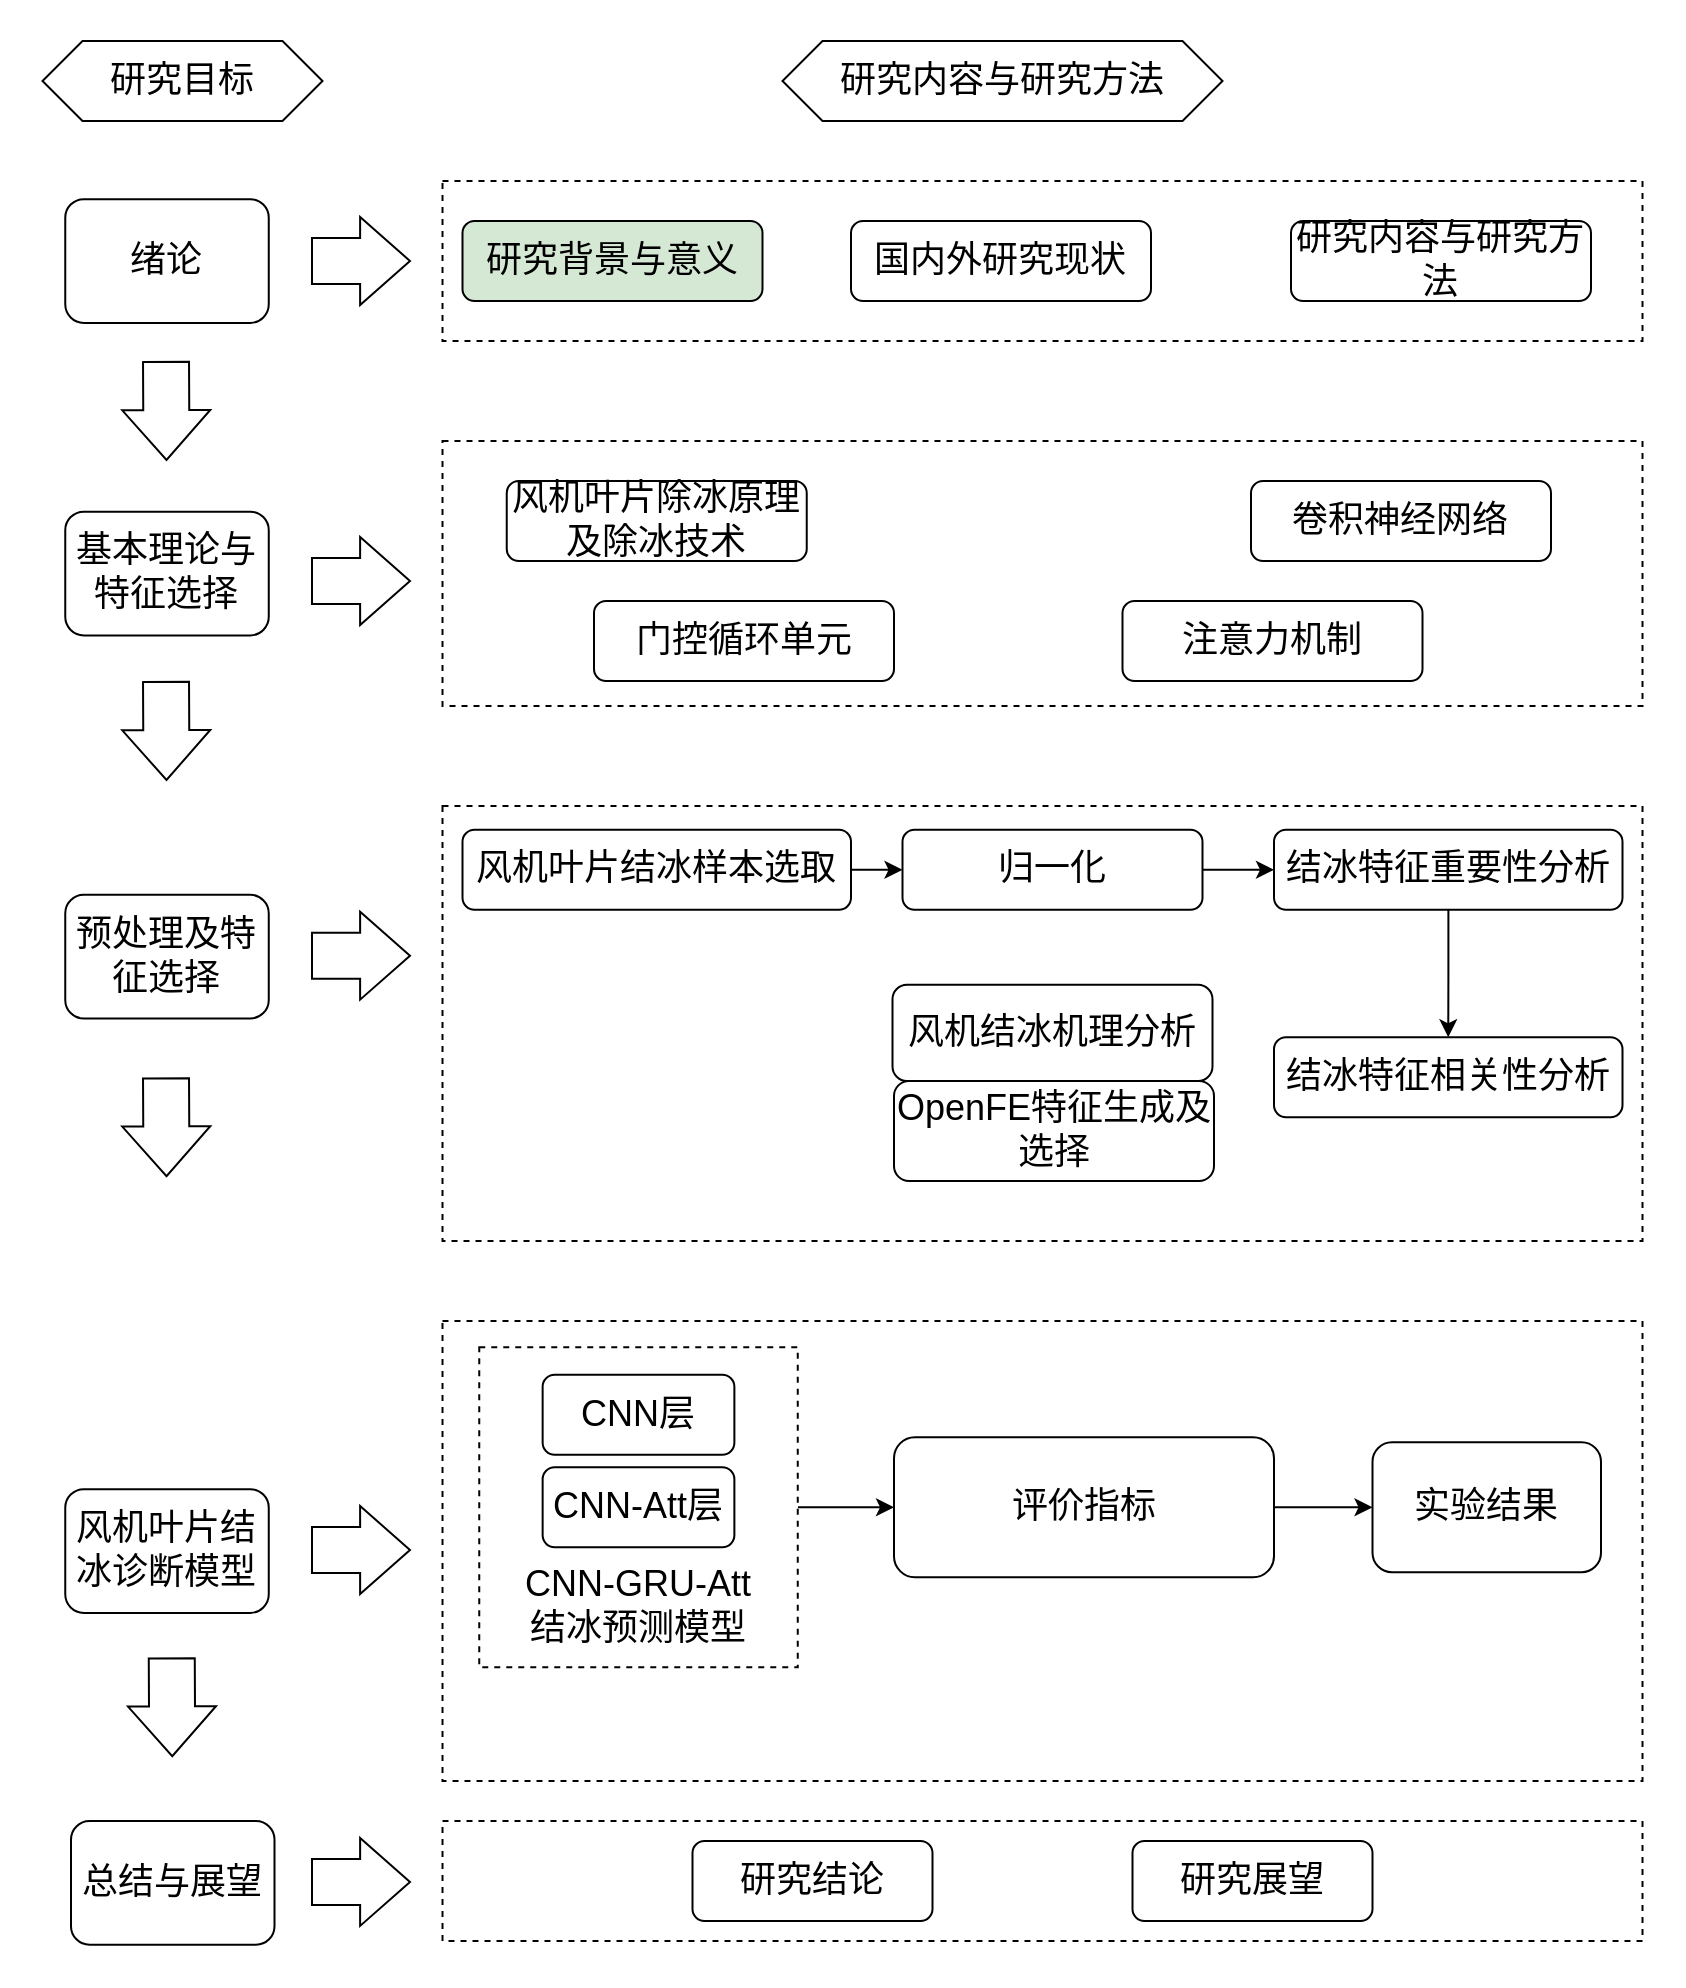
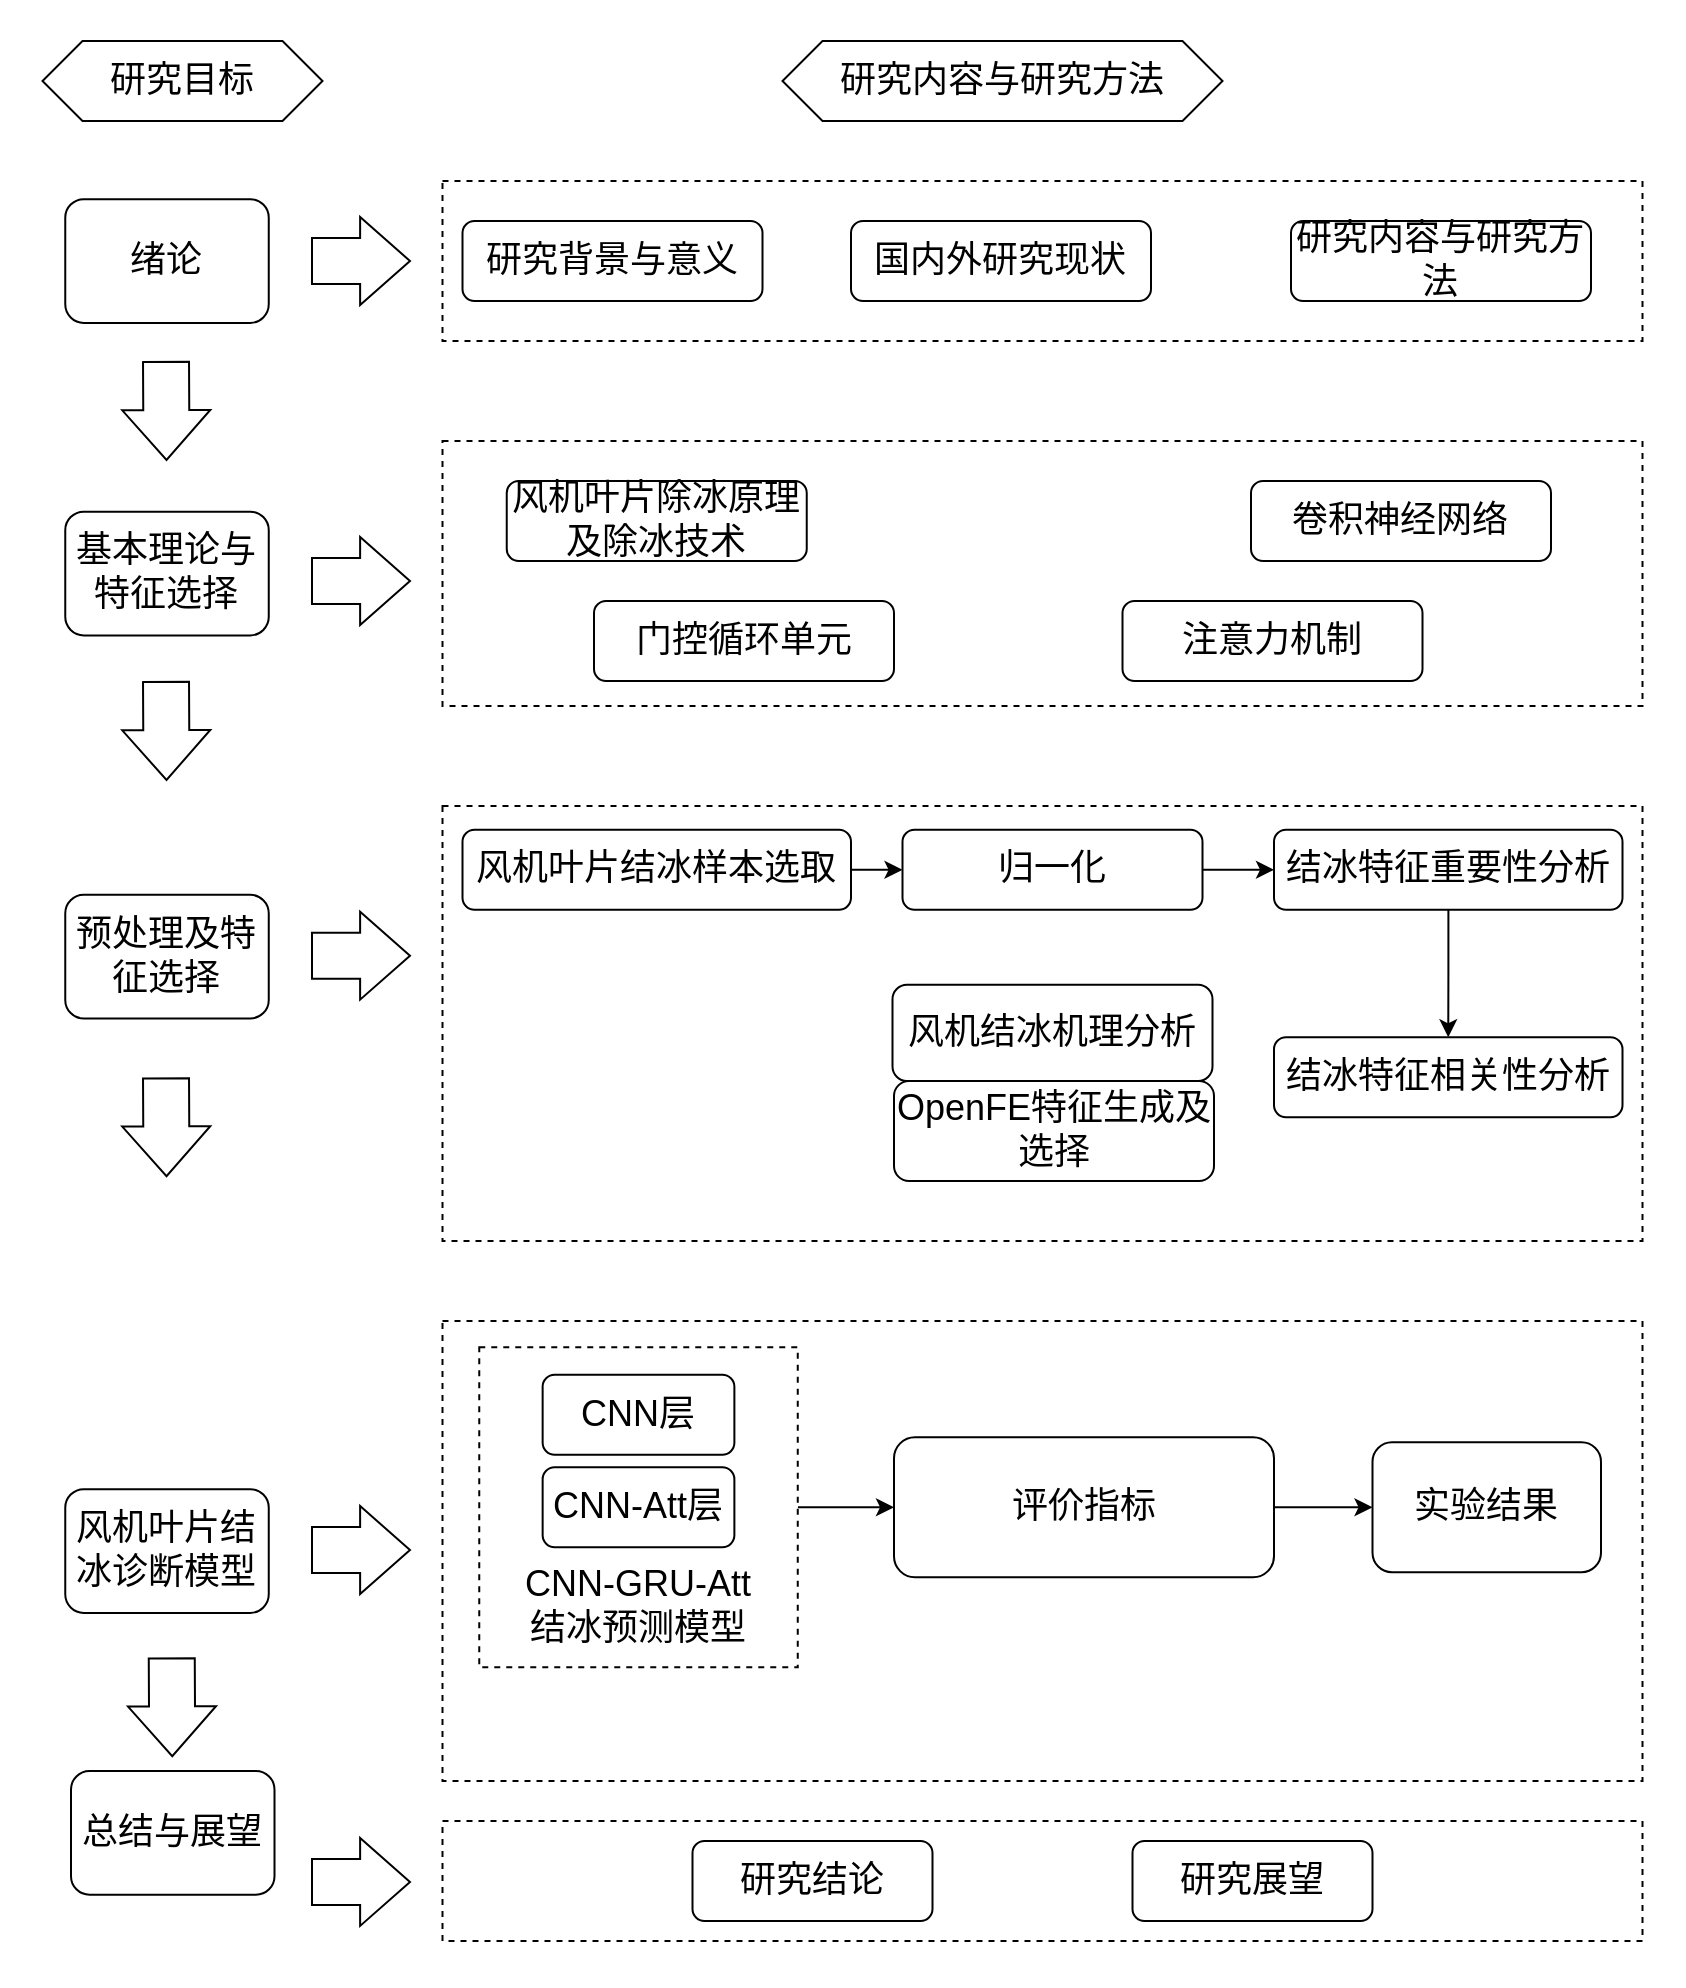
(613, 261) -> (613, 261)
(173, 1883) -> (173, 1833)
